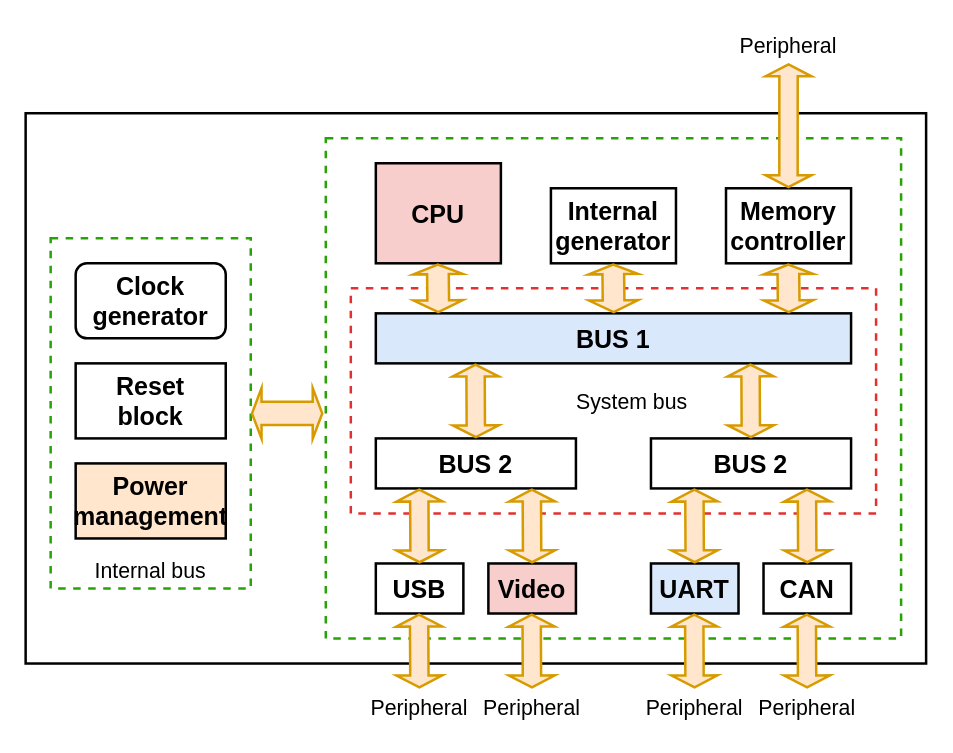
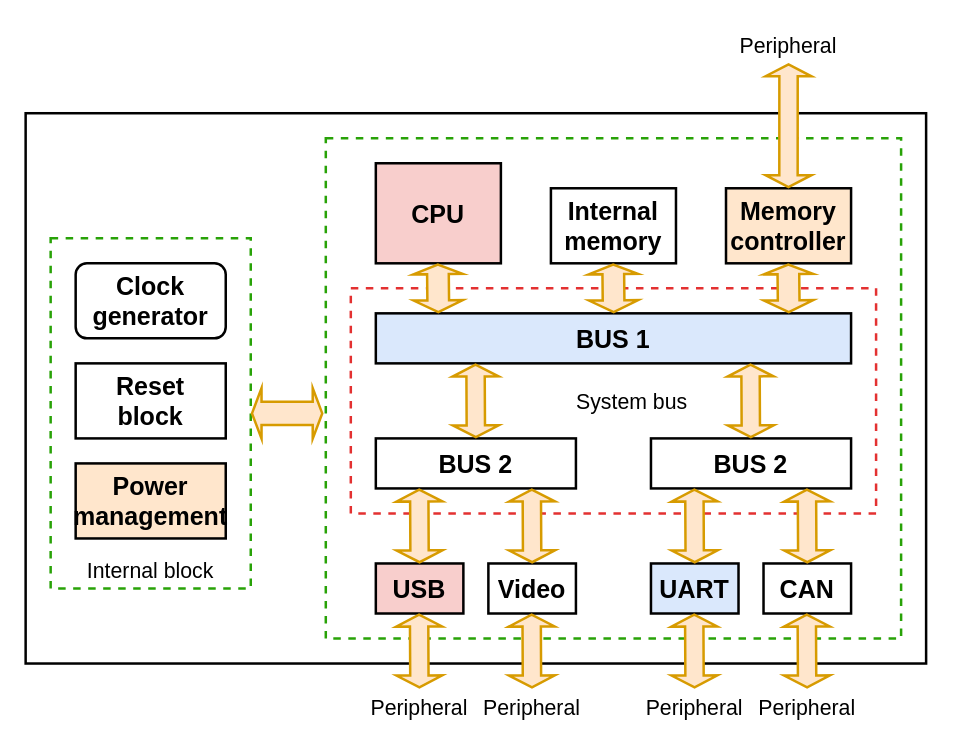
(613, 226) -> (613, 226)
(788, 226) -> (788, 226)
(151, 569) -> (151, 569)
(419, 588) -> (419, 588)
(532, 588) -> (532, 588)
